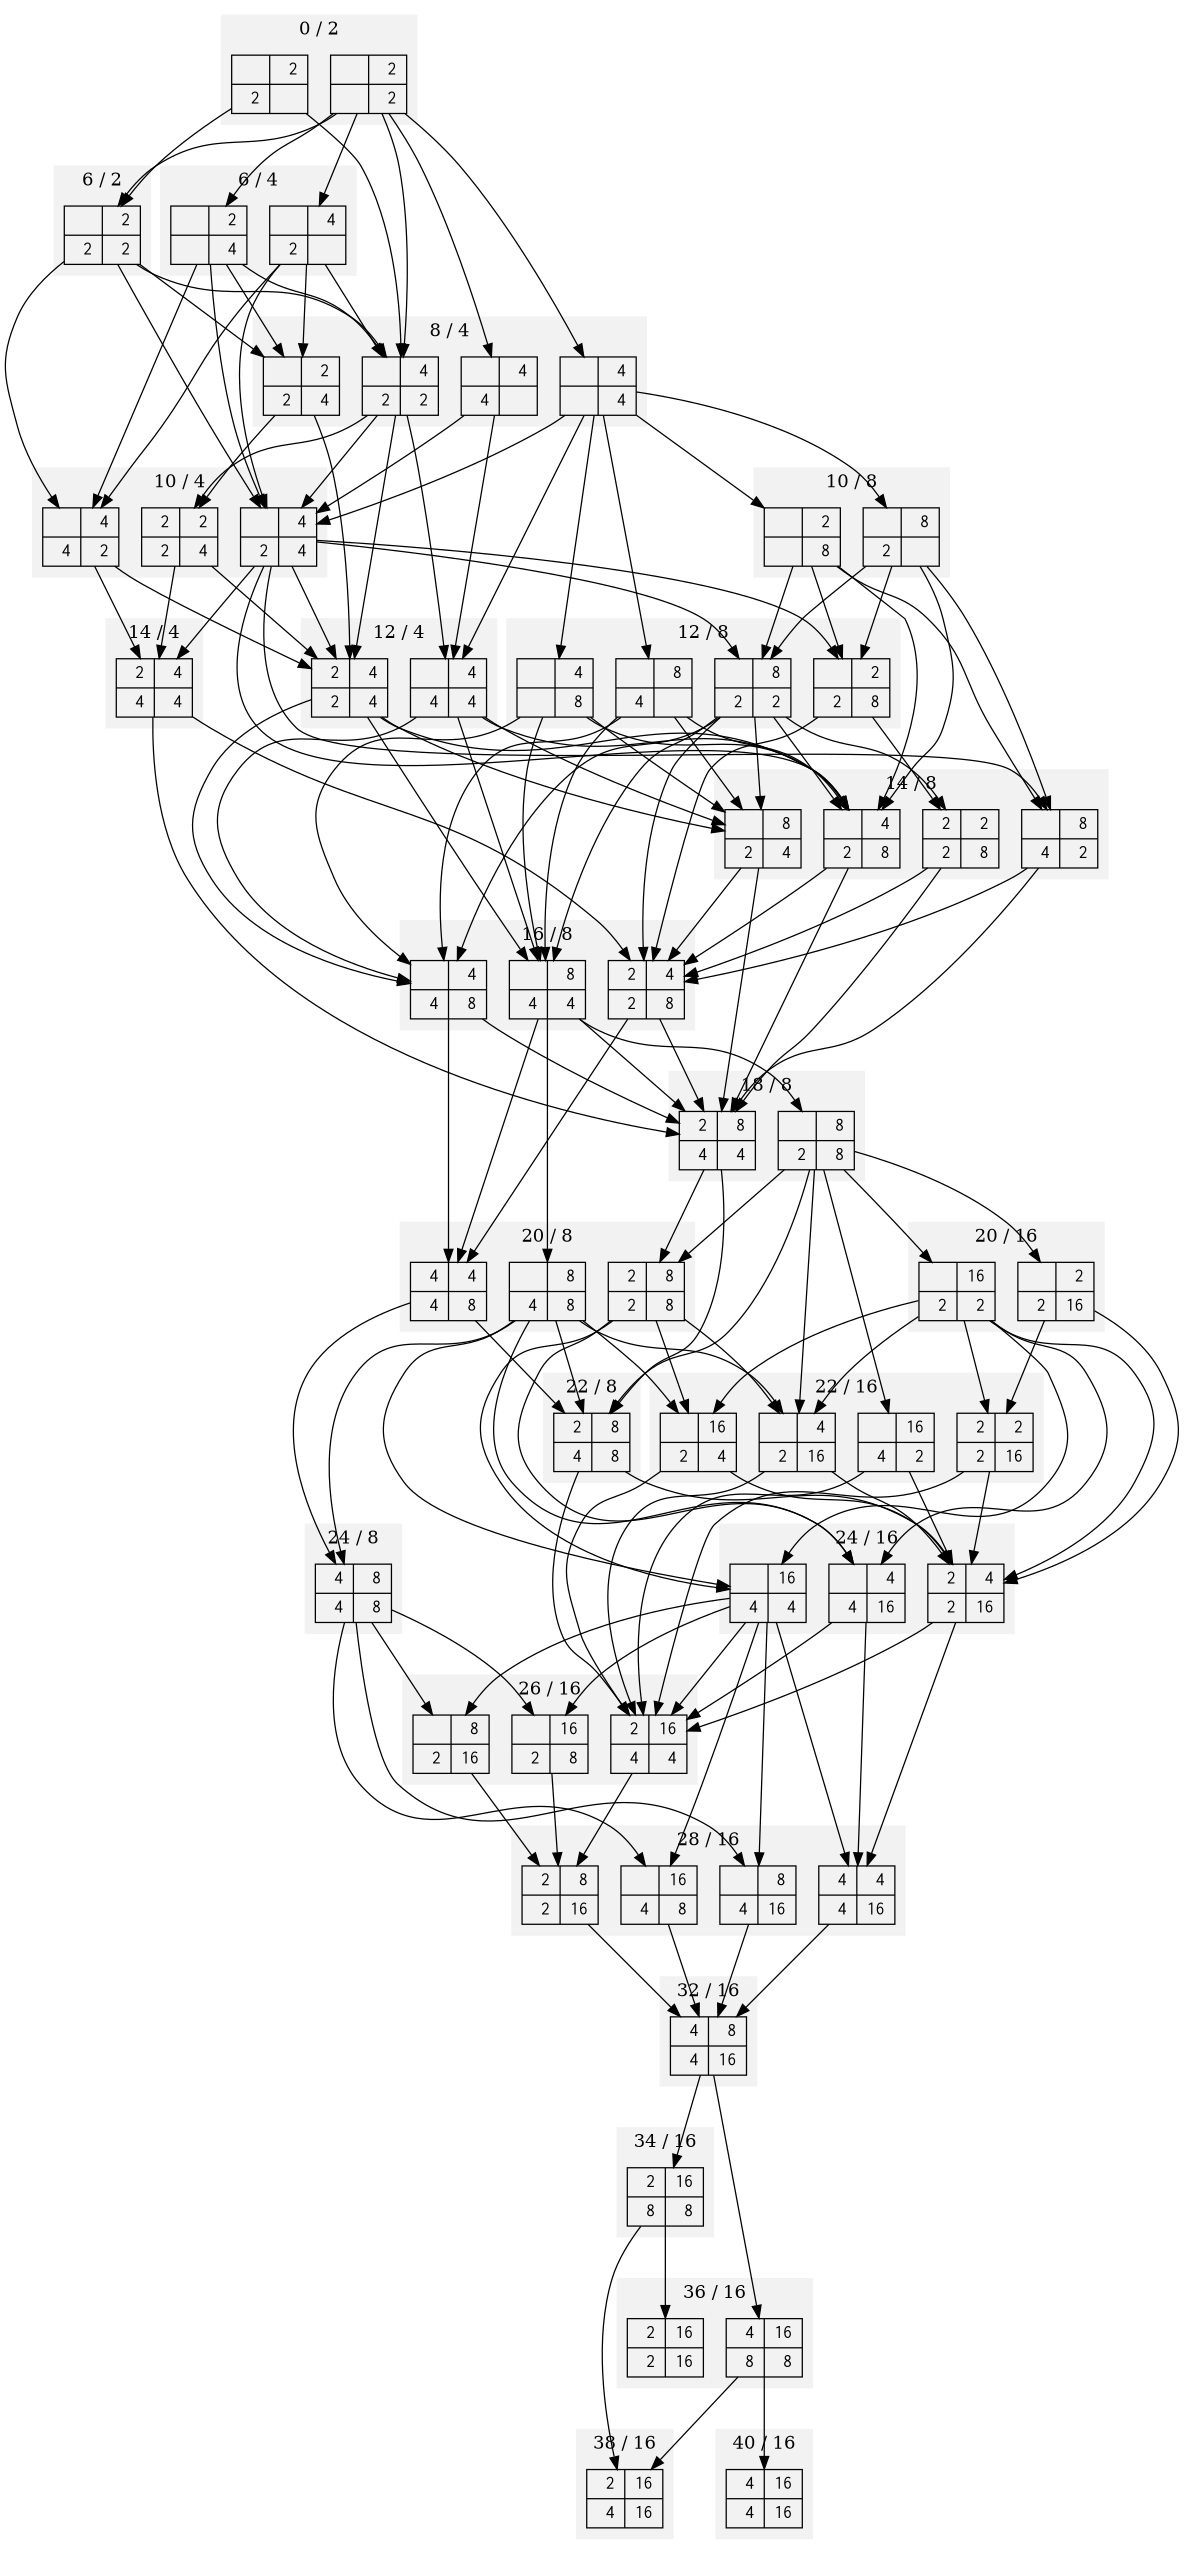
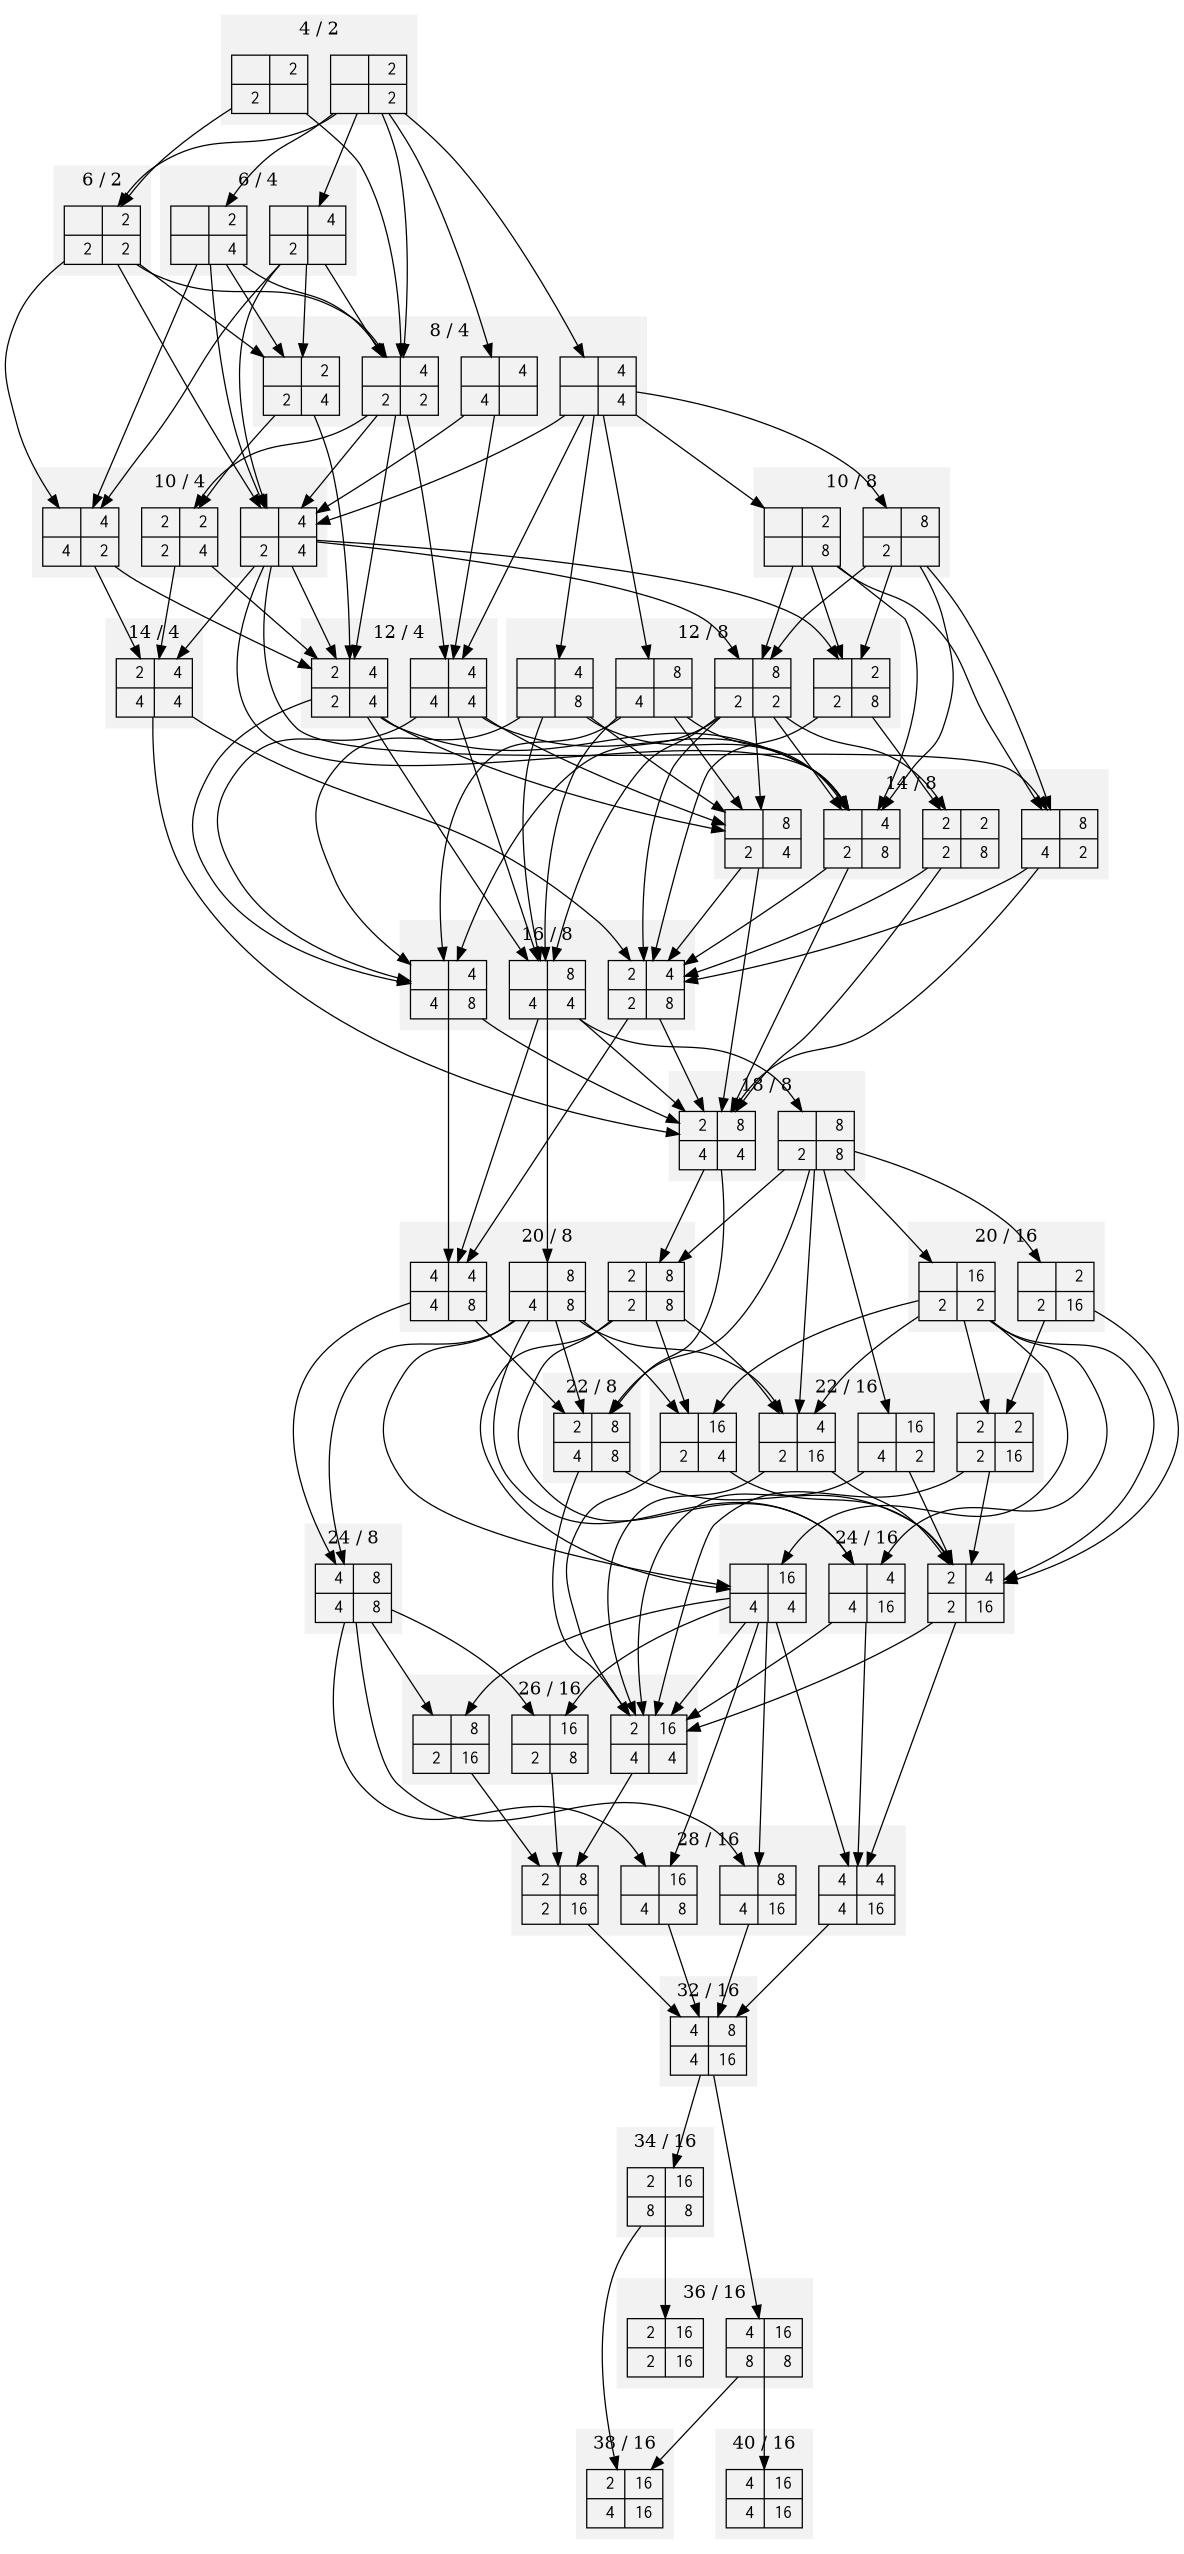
(319, 30) -> (319, 30)
